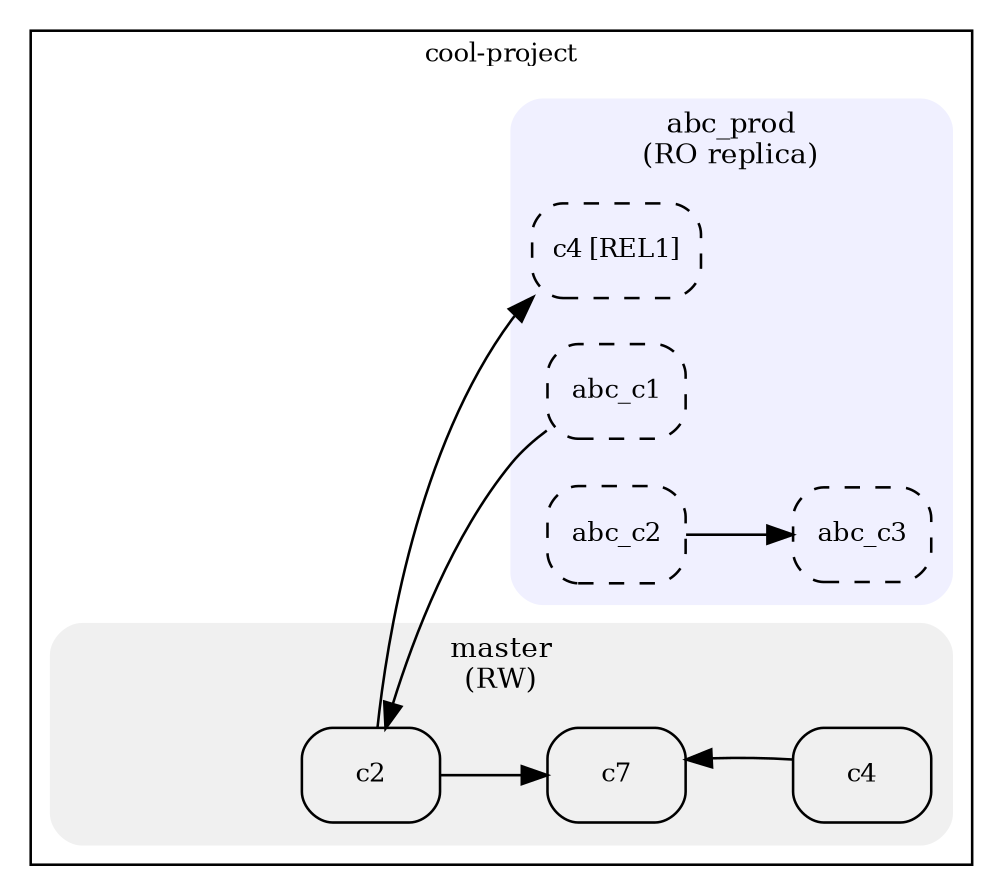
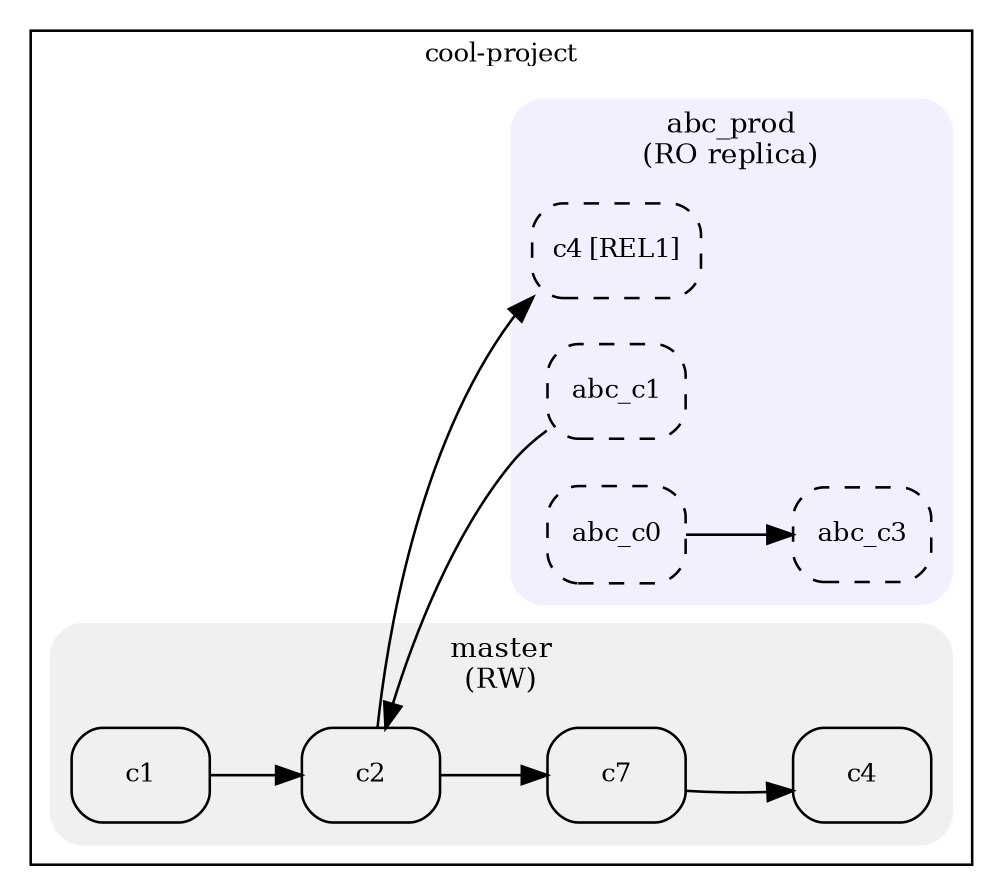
(617, 535) -> (617, 535)
(753, 758) -> (726, 792)
none -> (141, 775)
